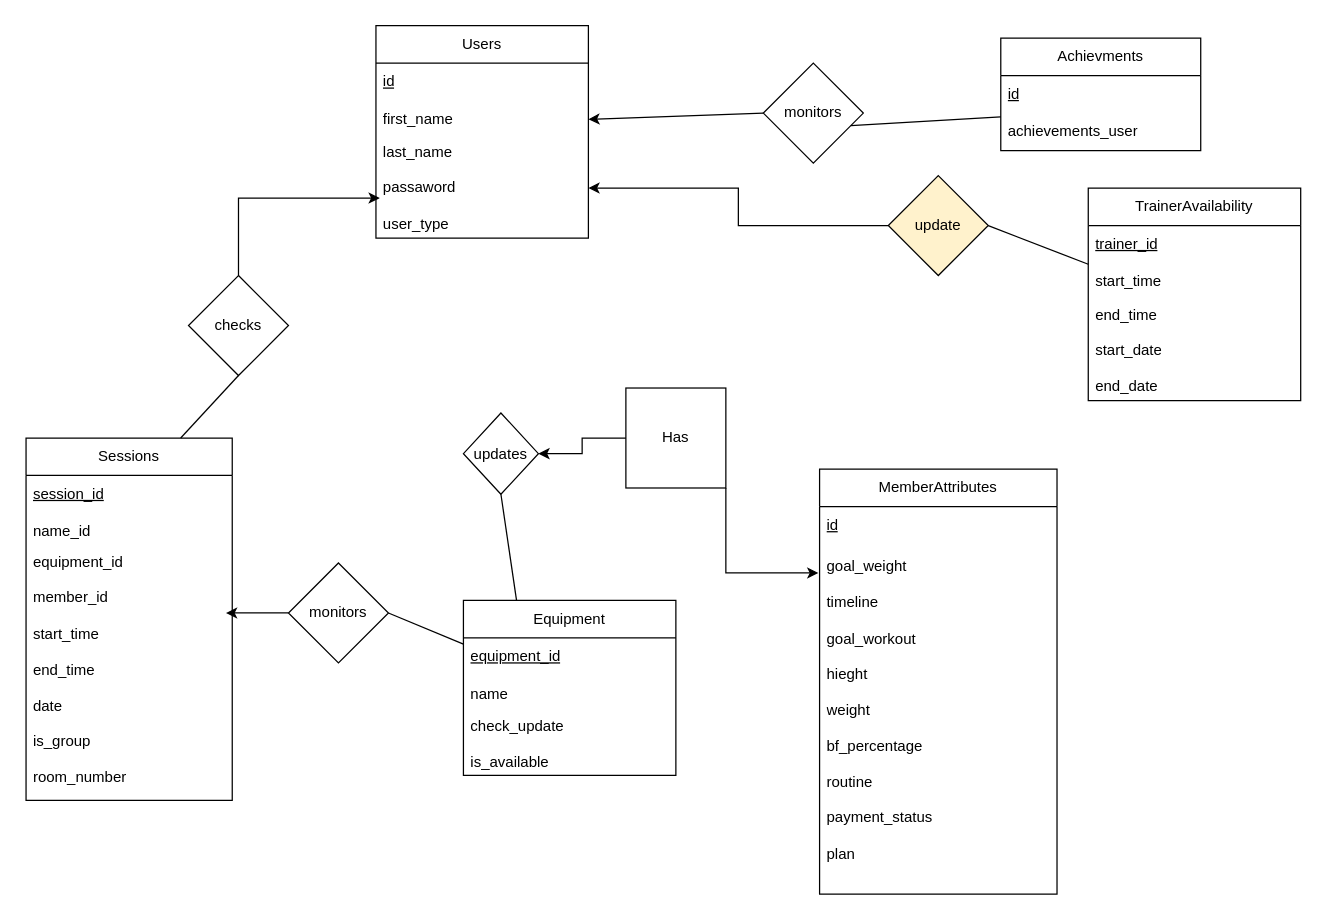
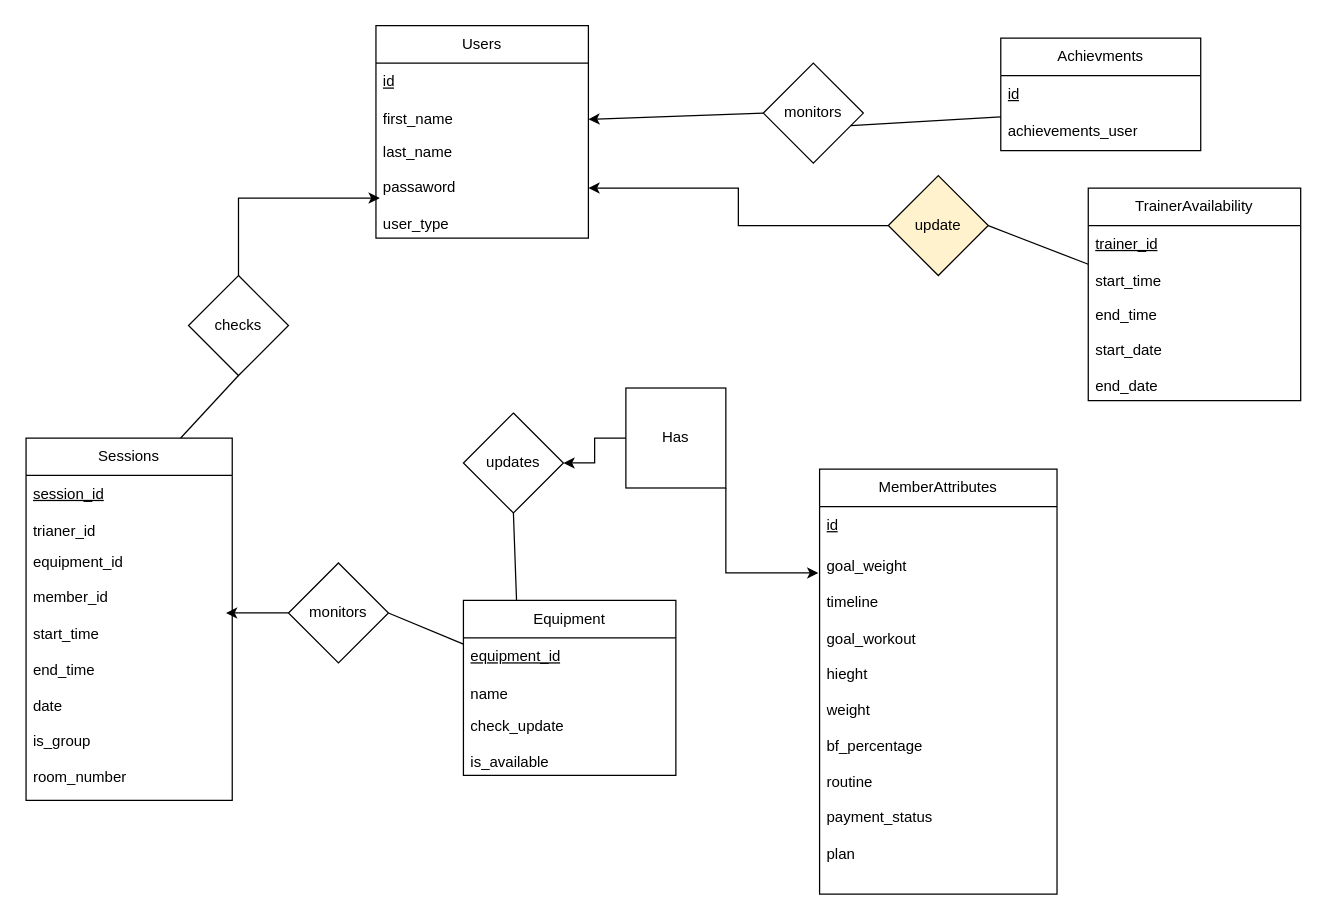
(501, 454) -> (513, 463)
(61, 532) -> (71, 532)
